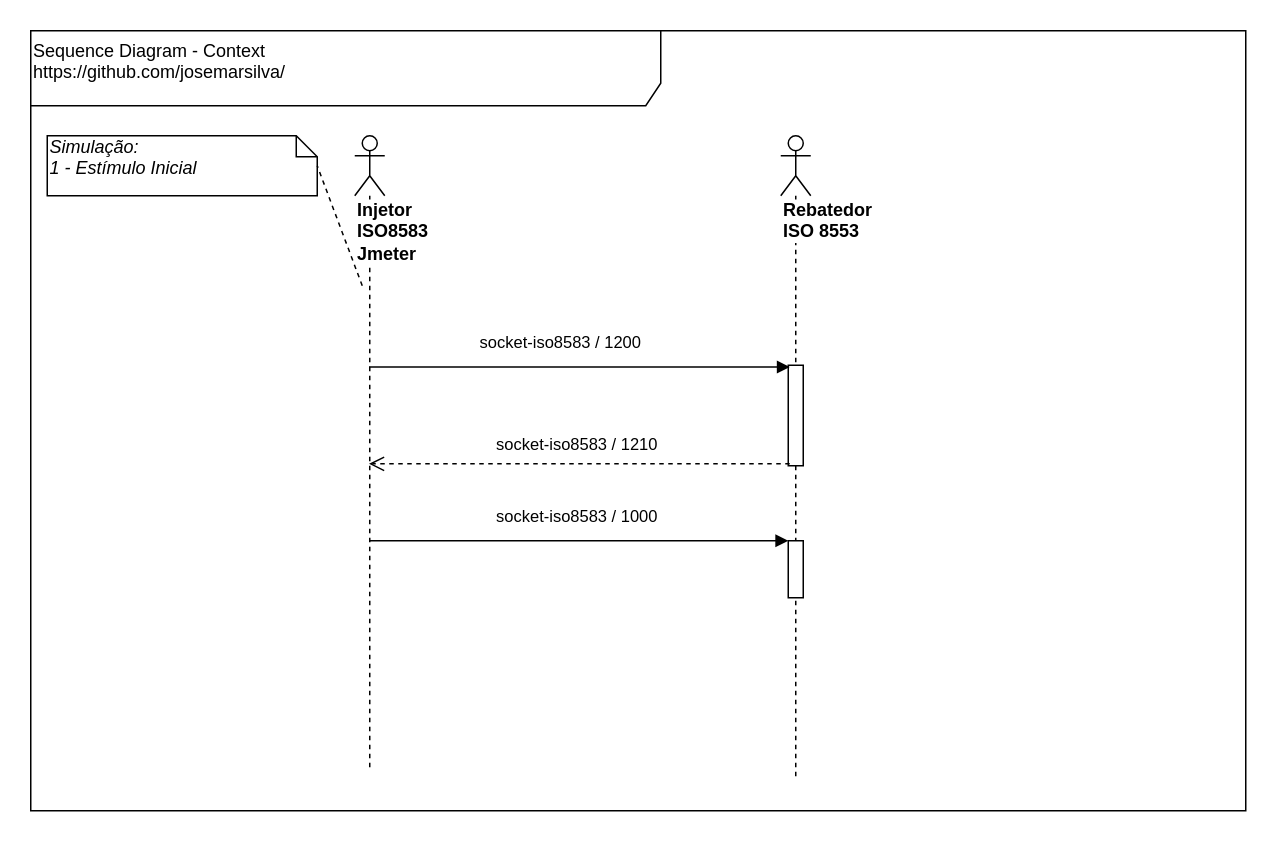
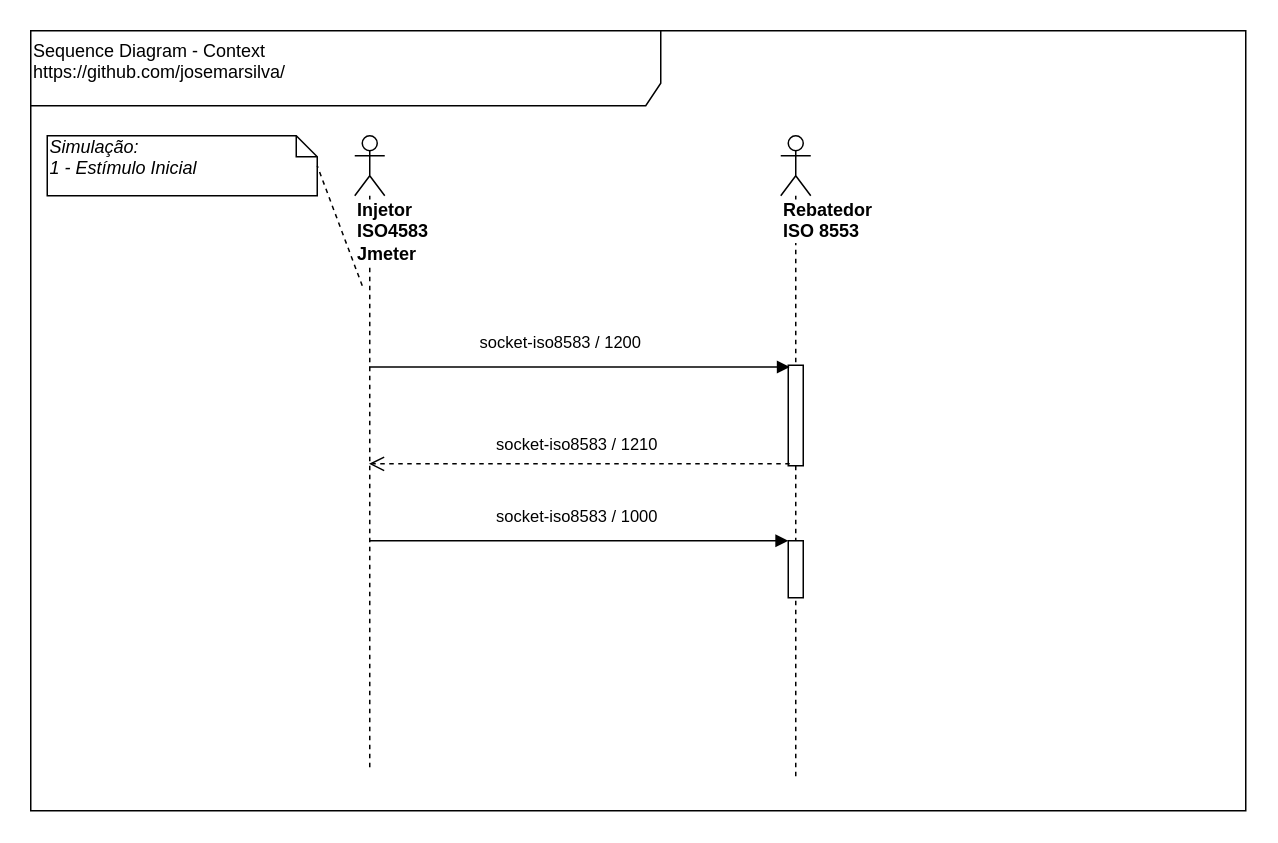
(371, 297) -> (371, 297)
